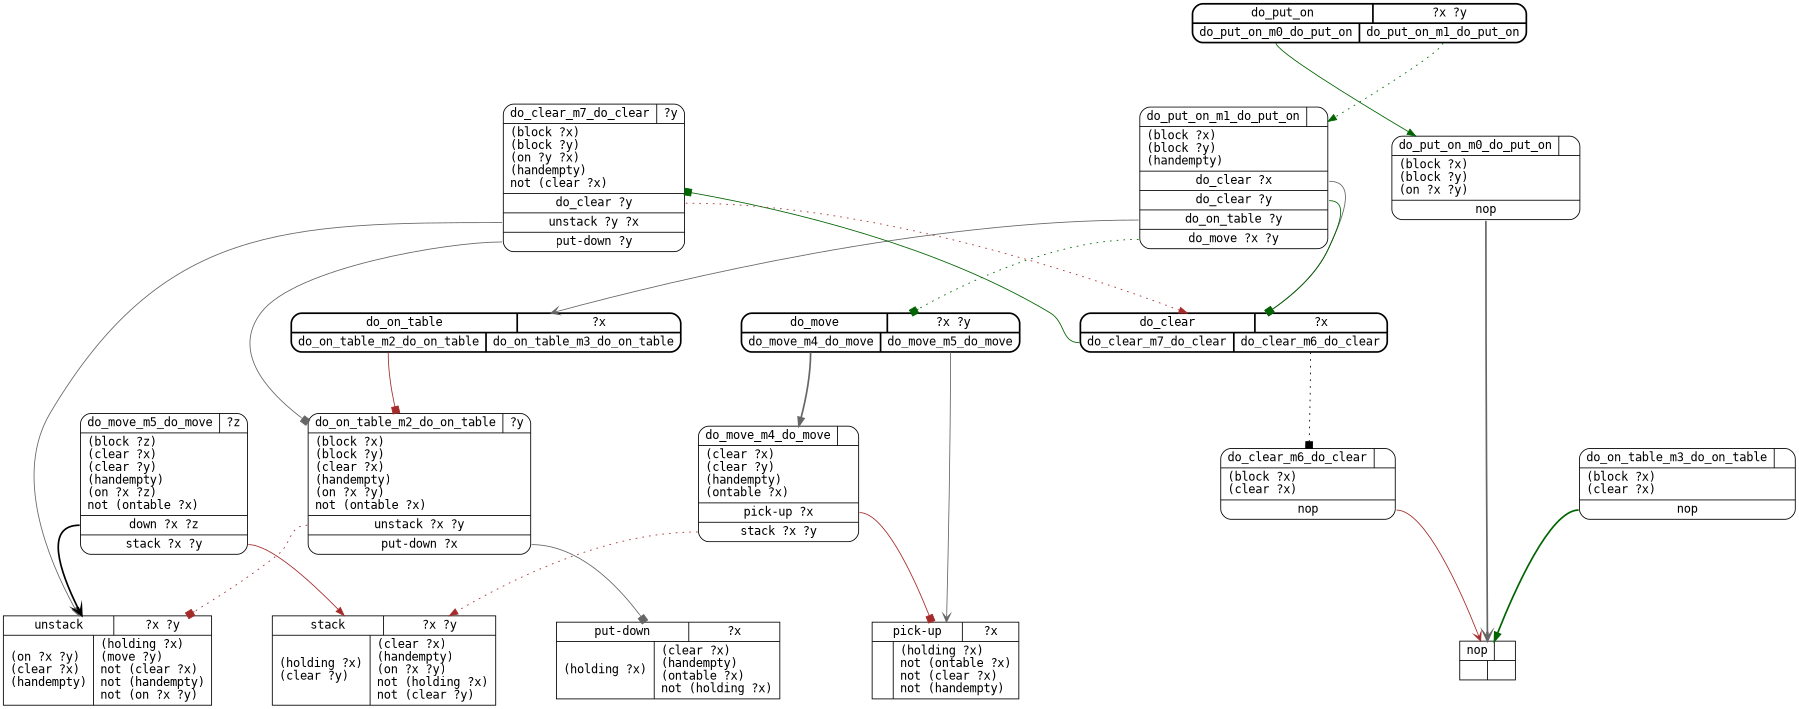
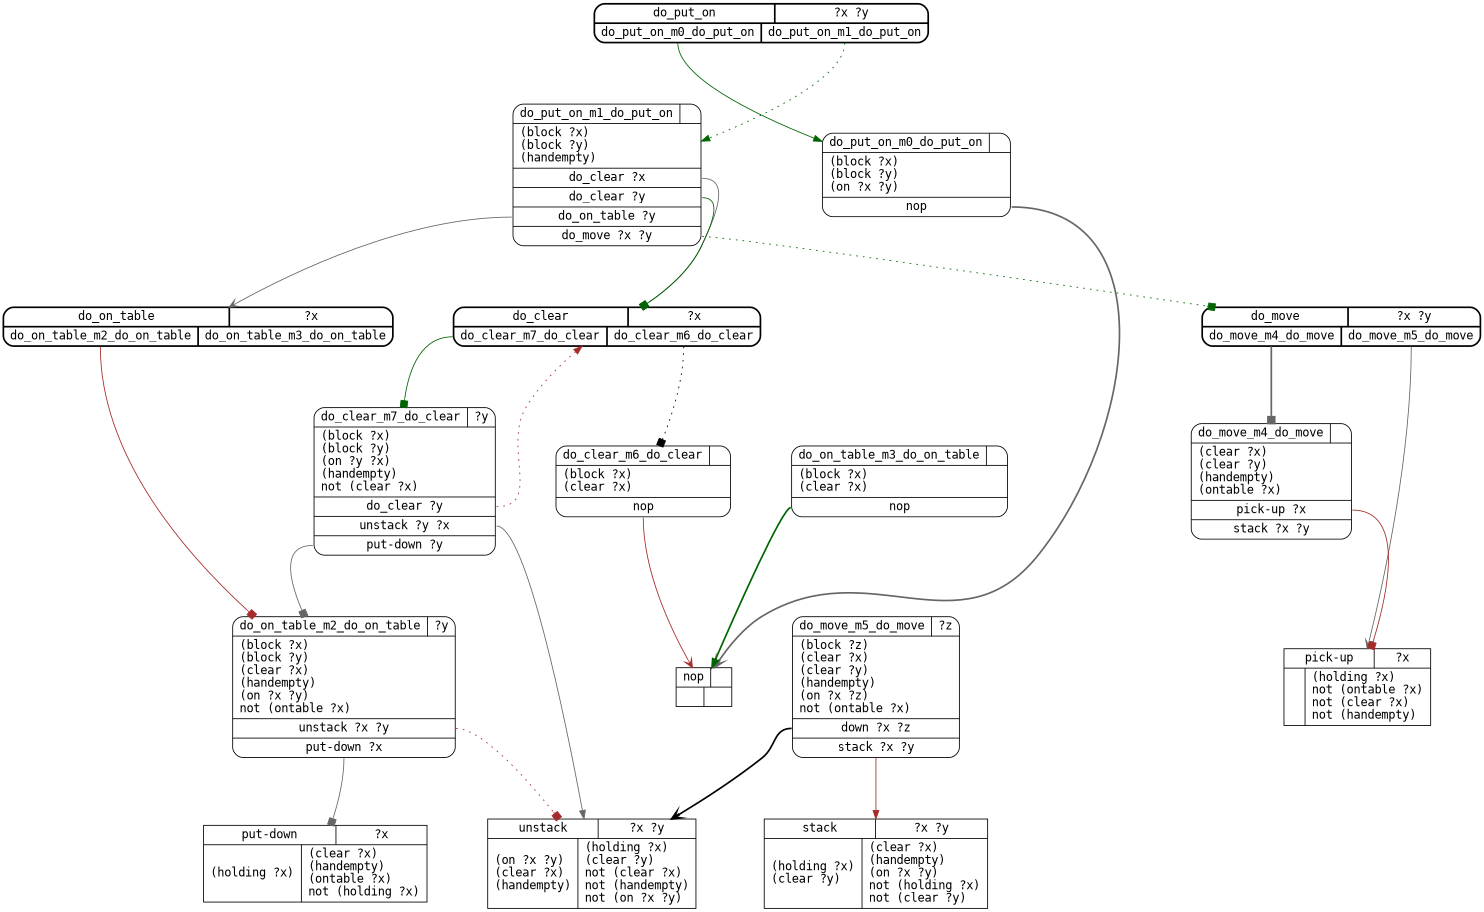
(808, 385) -> (1271, 381)
(566, 559) -> none
(132, 657) -> (620, 860)
